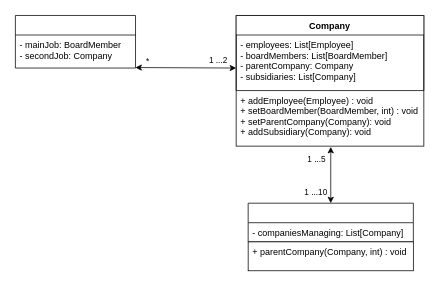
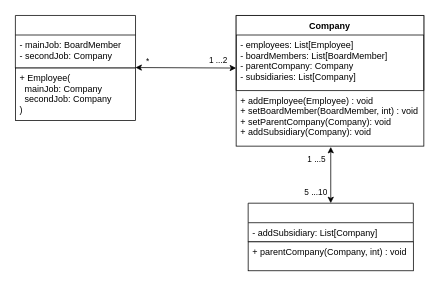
none -> (75, 94)
(316, 192) -> (316, 192)
(331, 233) -> (321, 233)
